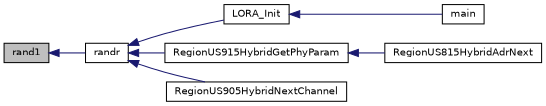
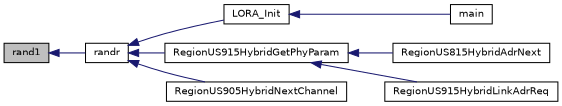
none -> (471, 92)
